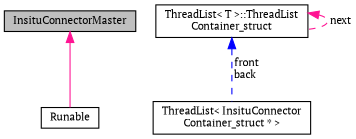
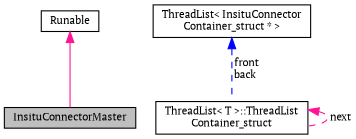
(70, 75) -> (70, 75)
(232, 75) -> (232, 75)
